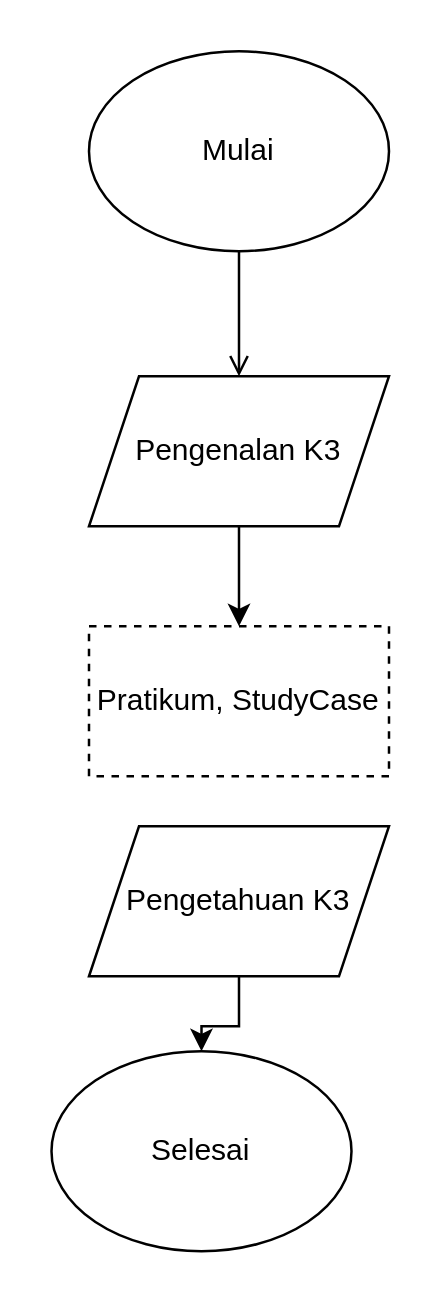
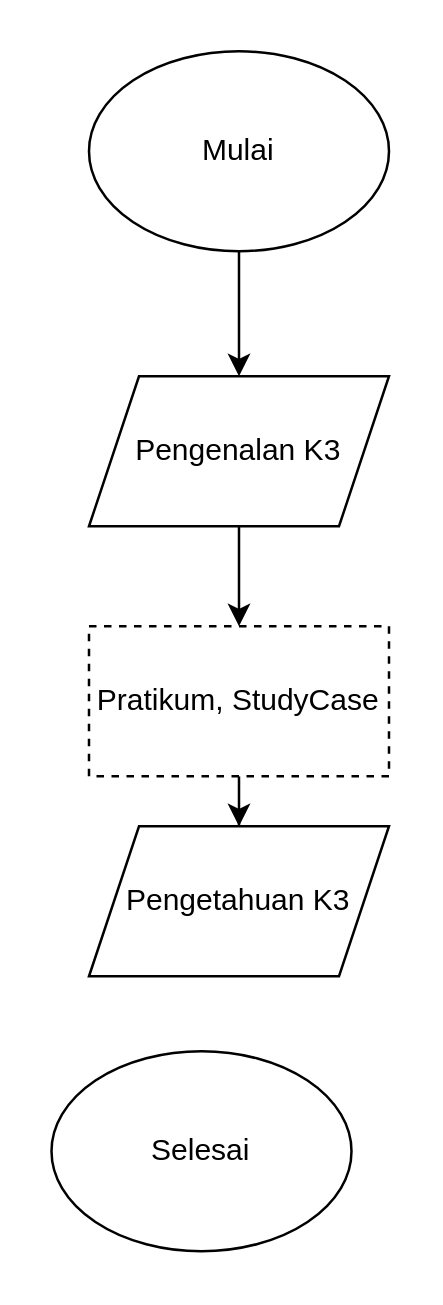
(239, 362) -> (239, 358)
none -> (239, 809)
(239, 1024) -> none
